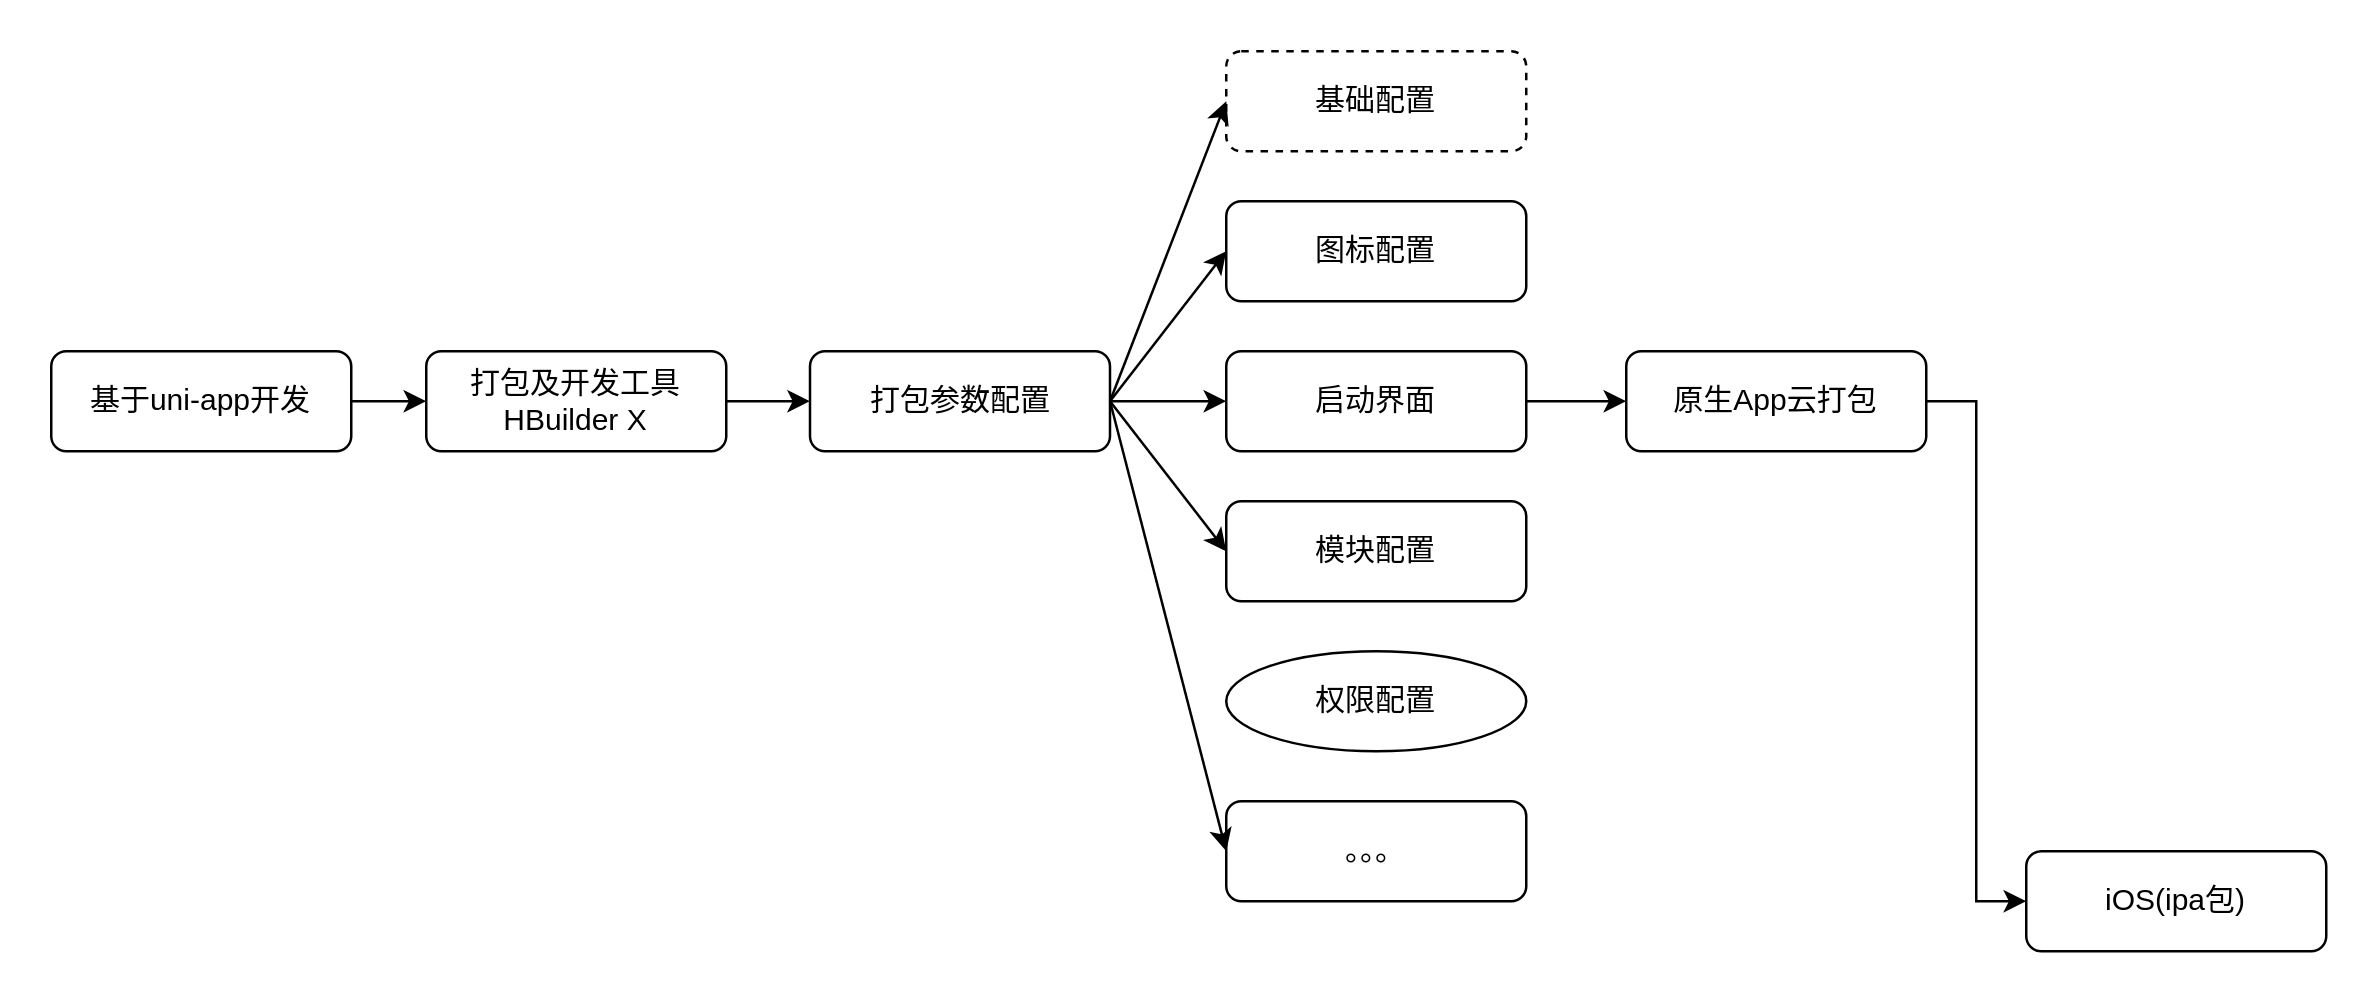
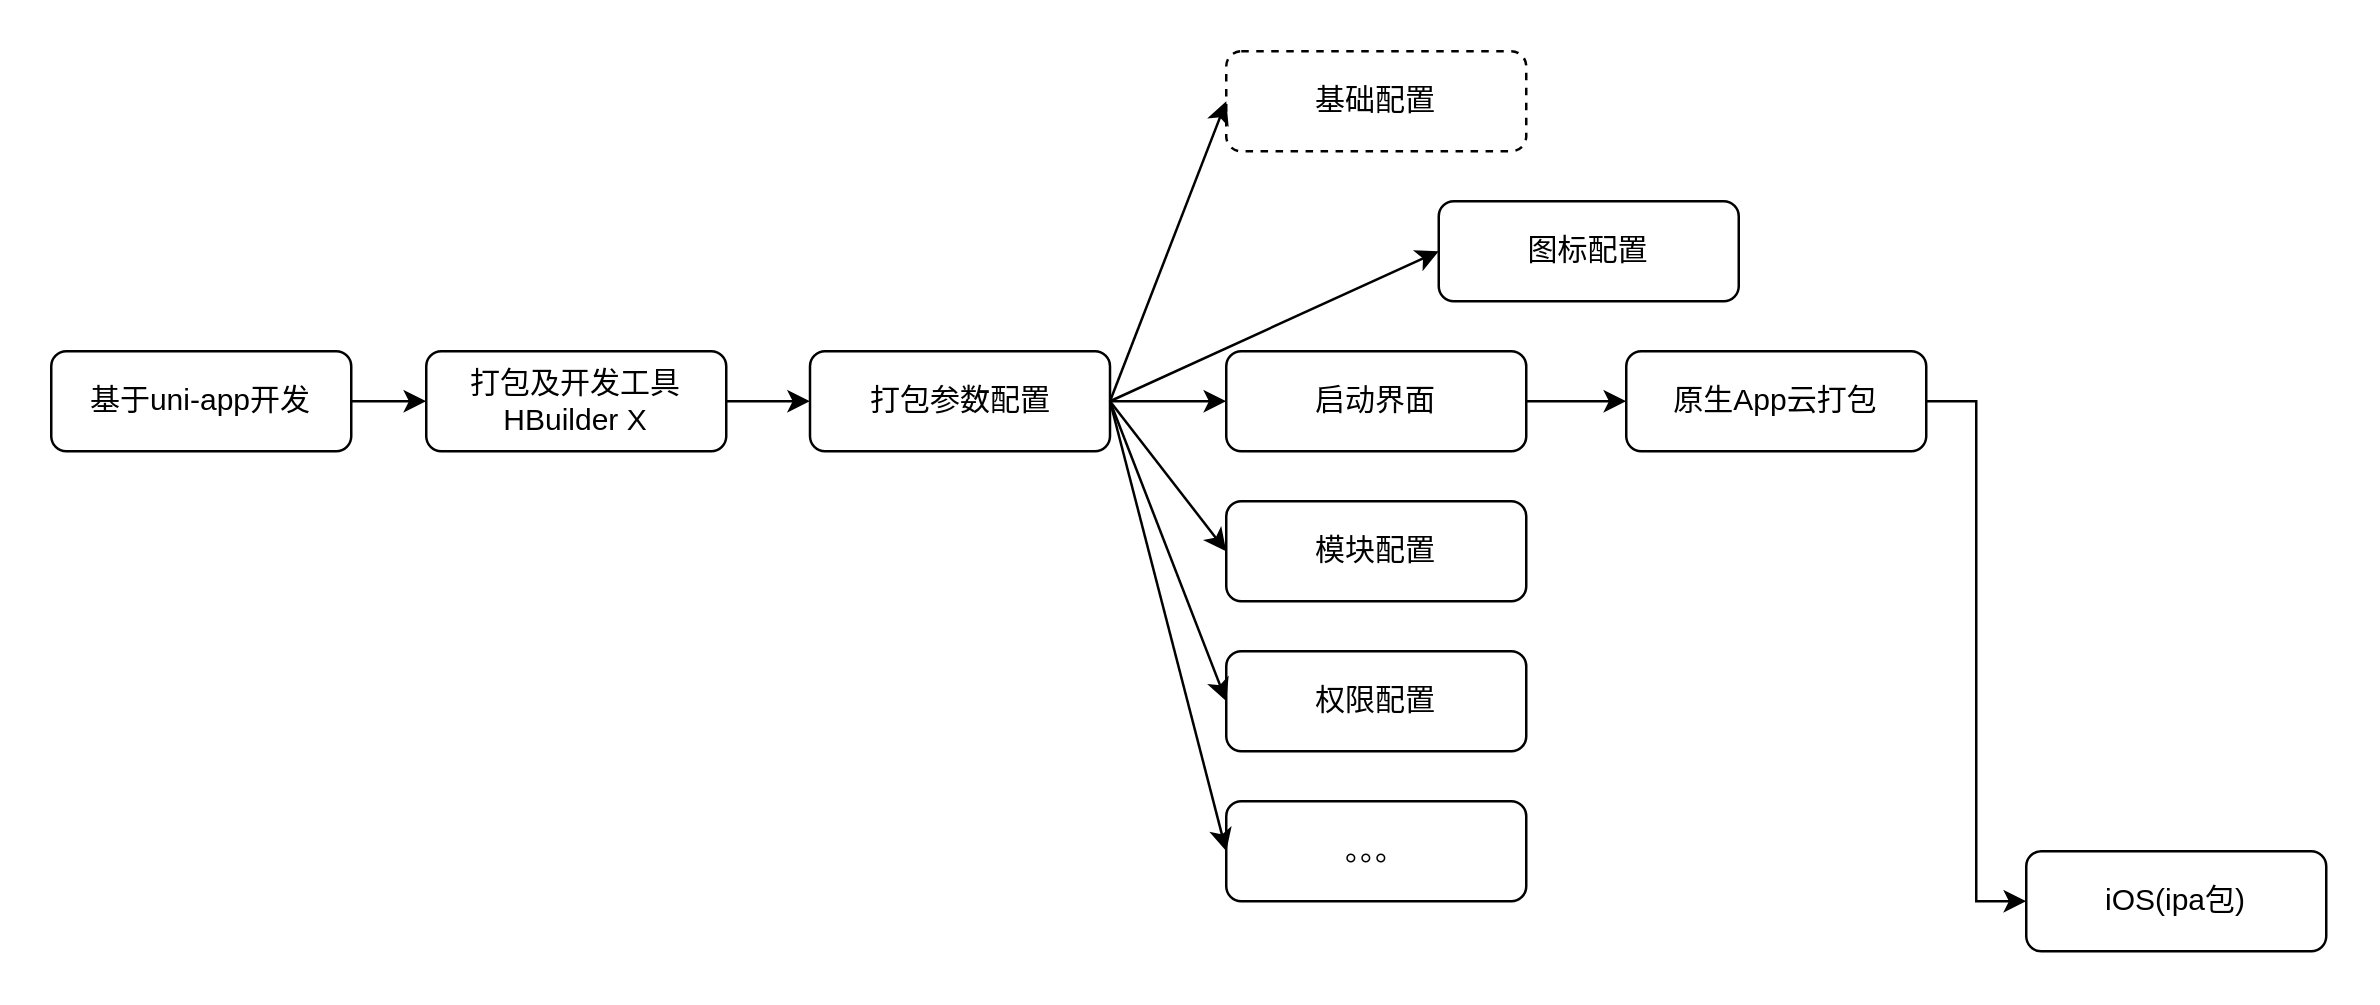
(1376, 251) -> (1589, 251)
none -> (1173, 563)
(1376, 701) -> (1376, 701)
